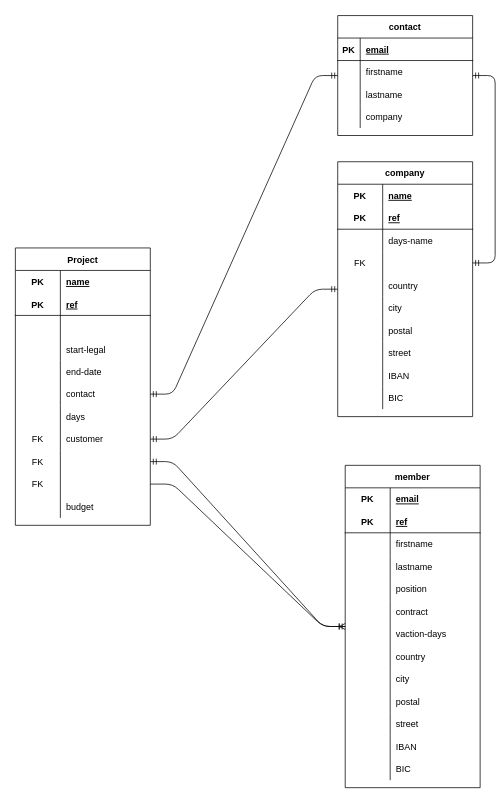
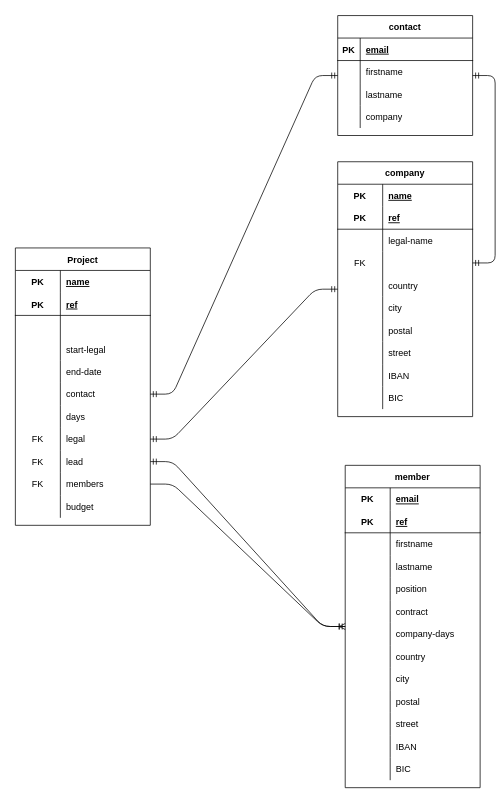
(411, 241) -> (411, 241)
(86, 440) -> (76, 440)
none -> (105, 462)
none -> (105, 484)
(425, 635) -> (426, 635)
